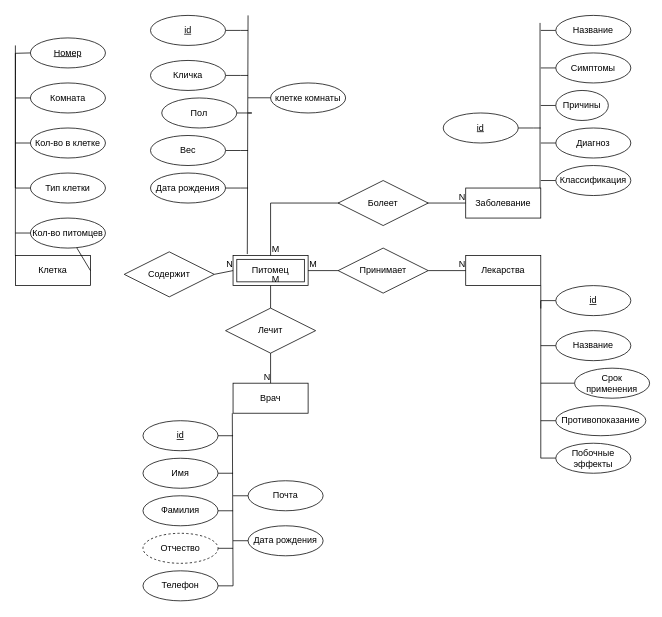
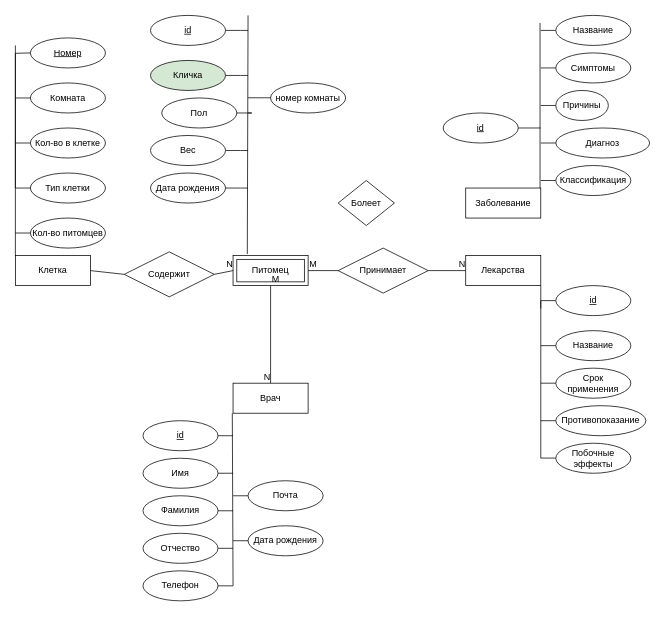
(188, 75) -> (188, 75)
(308, 98) -> (308, 98)
(593, 143) -> (602, 143)
(368, 203) -> none
(383, 203) -> (366, 203)
(84, 259) -> (107, 272)
(270, 330) -> none
(612, 383) -> (593, 383)
(180, 548) -> (180, 548)
